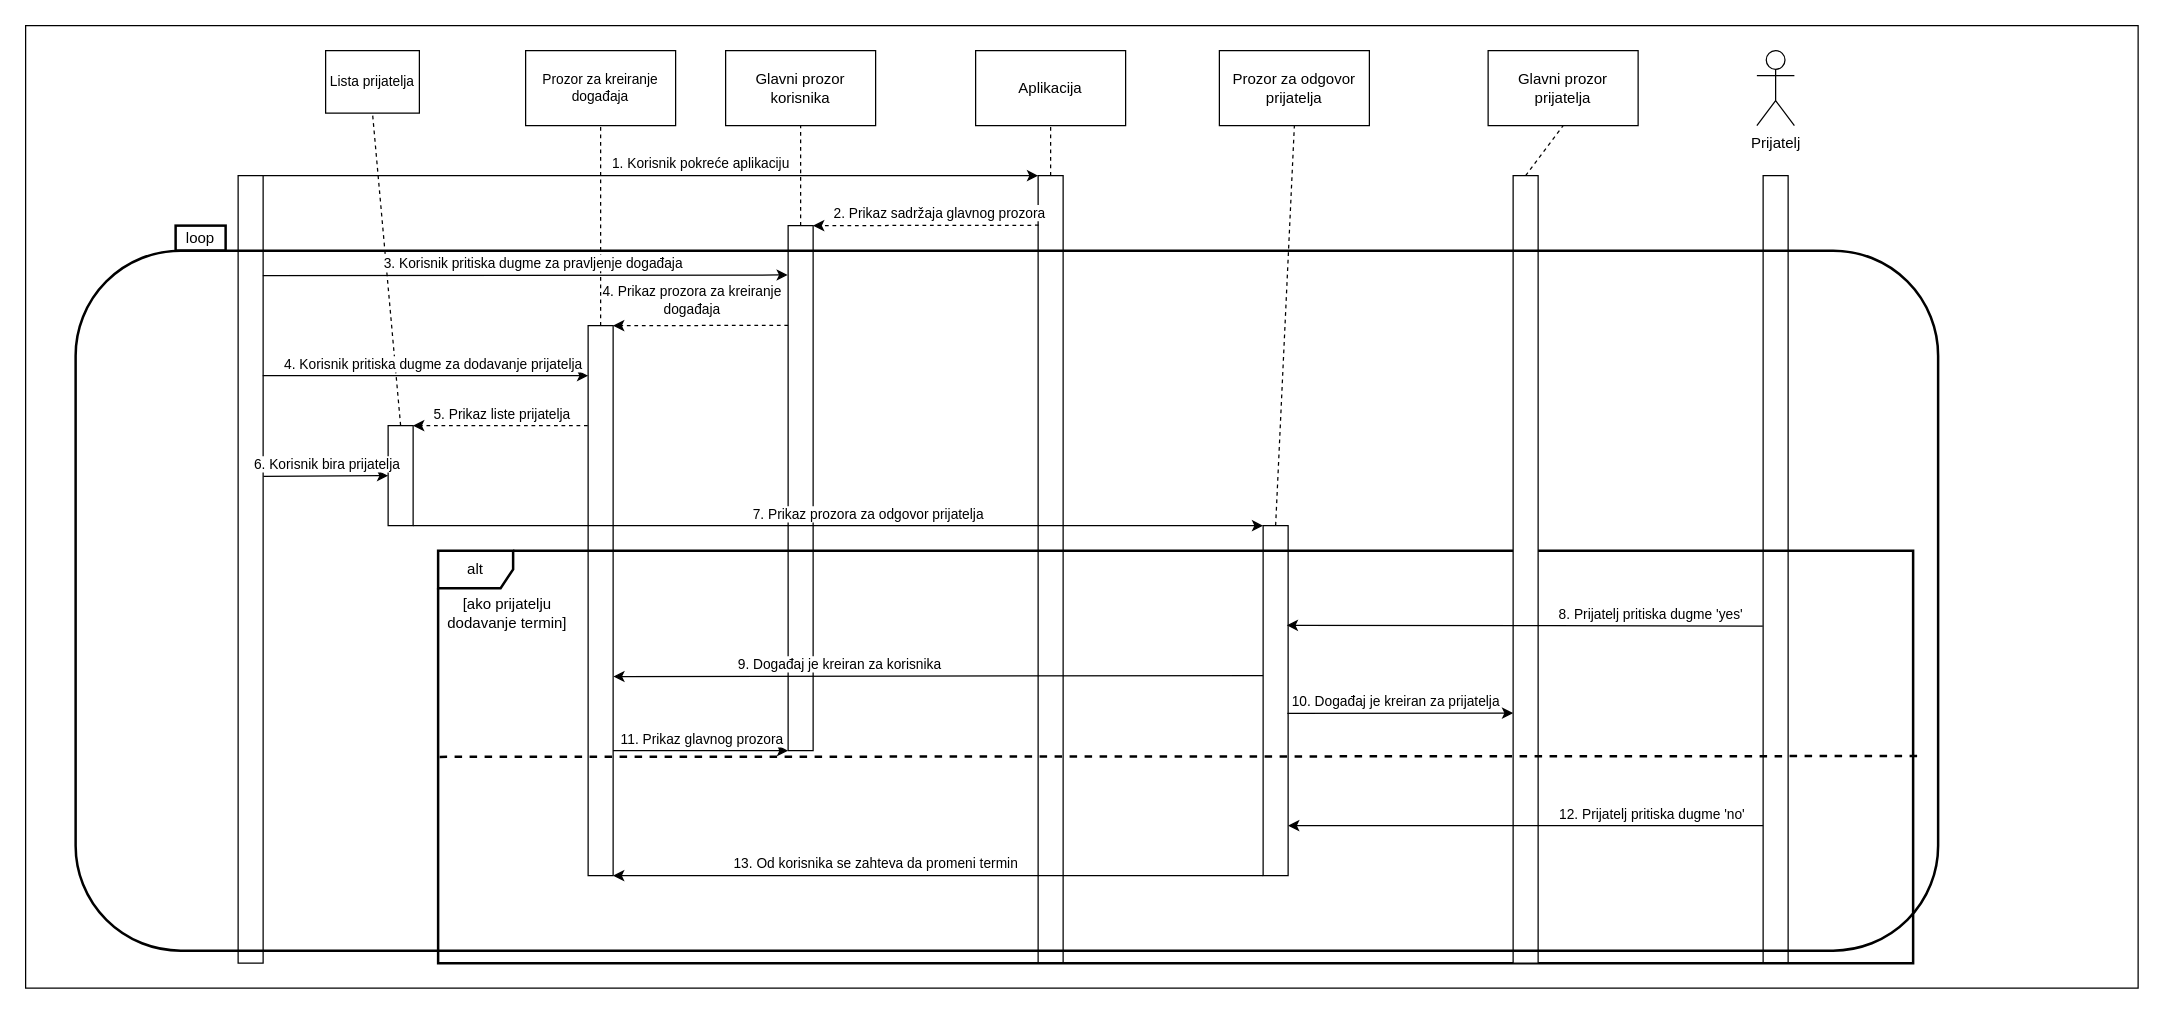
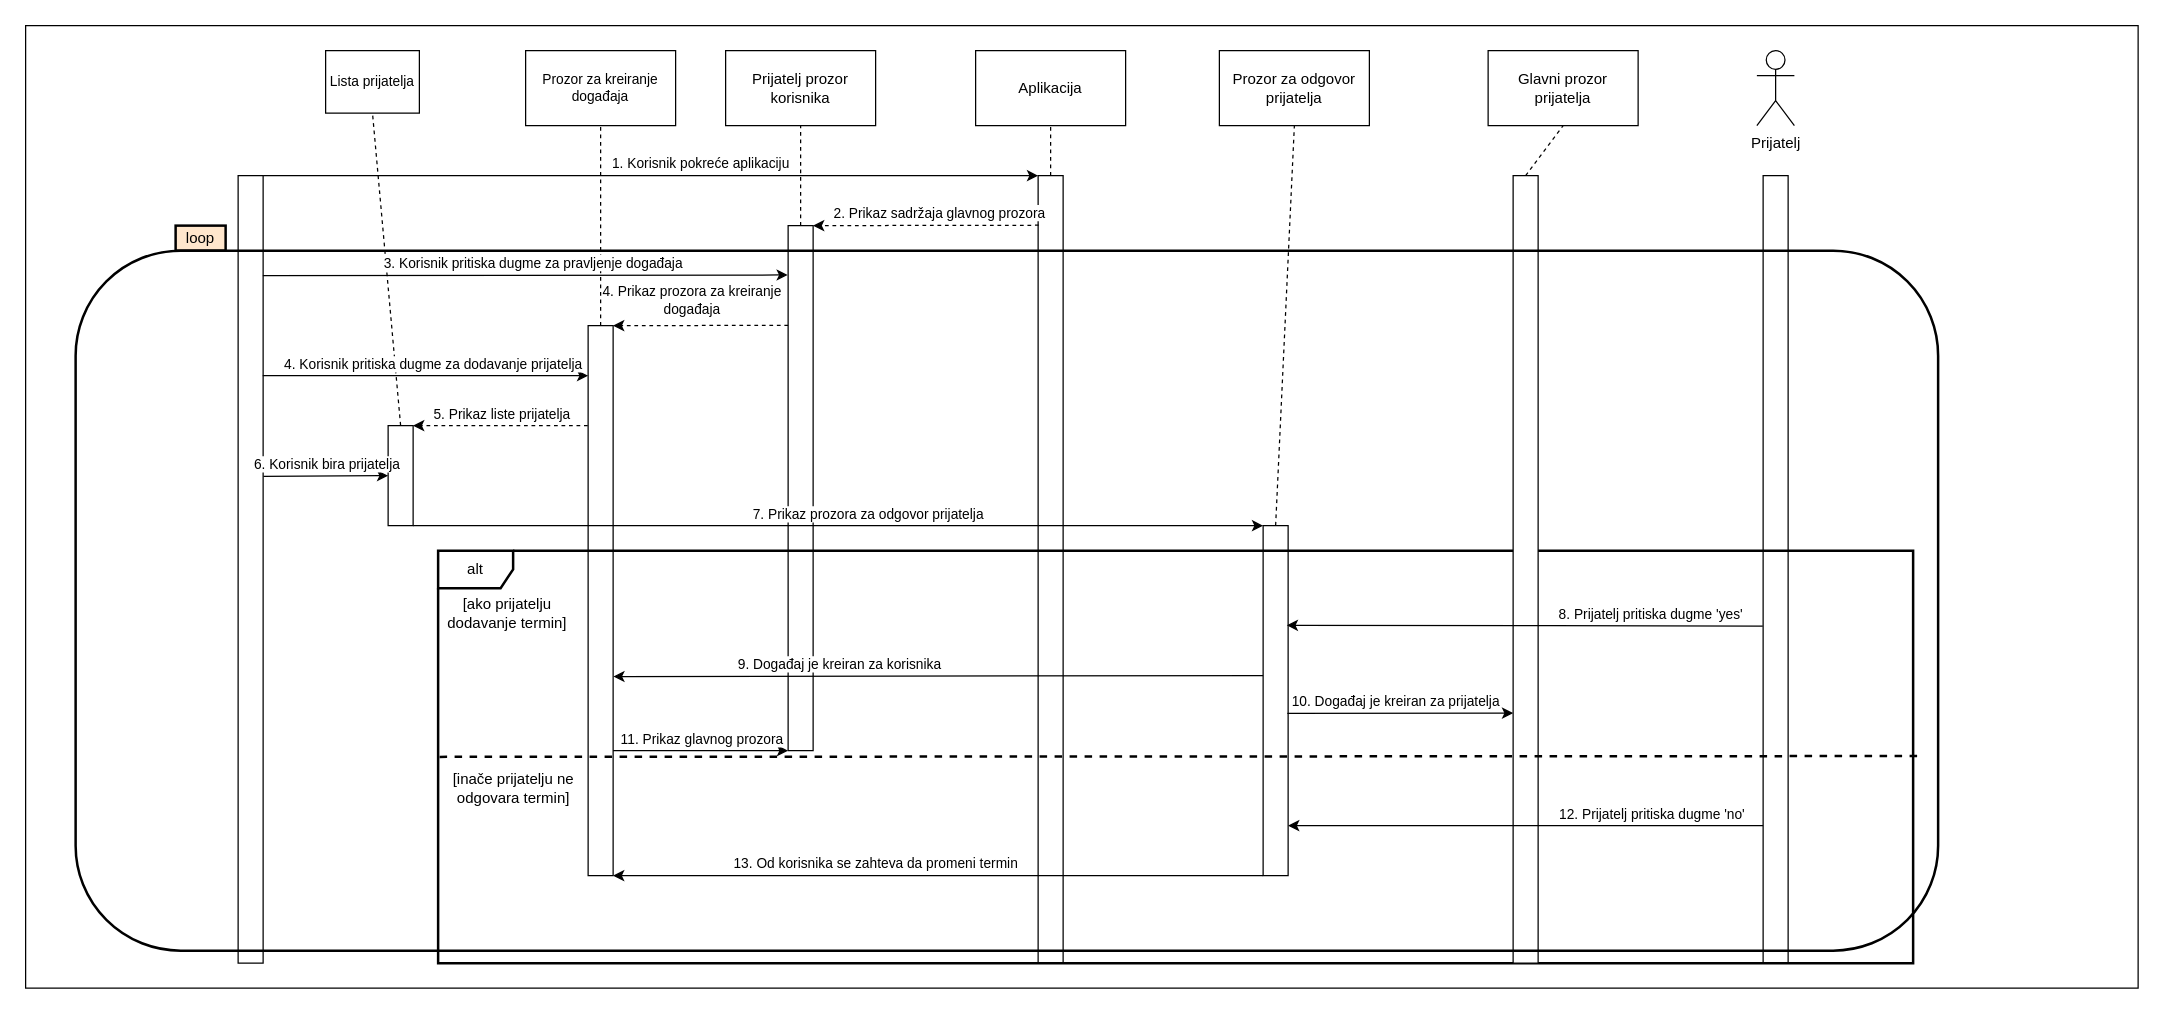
(801, 88) -> (801, 88)
(201, 238) -> (201, 238)
none -> (513, 788)
